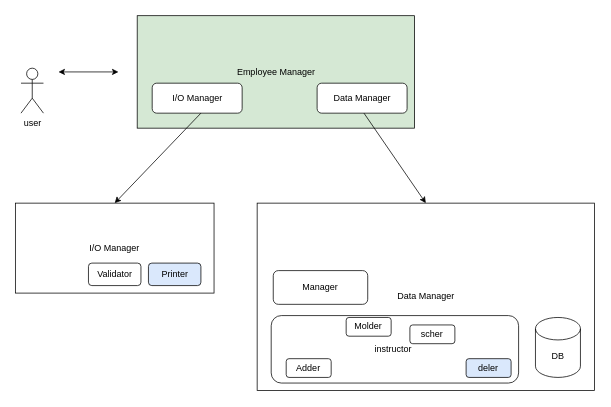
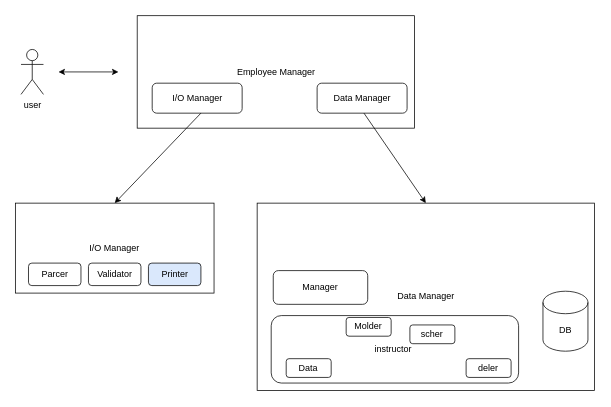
(276, 72) -> (276, 72)
(32, 90) -> (32, 72)
none -> (55, 274)
(558, 347) -> (566, 321)
(309, 368) -> (309, 368)
(489, 368) -> (489, 368)
